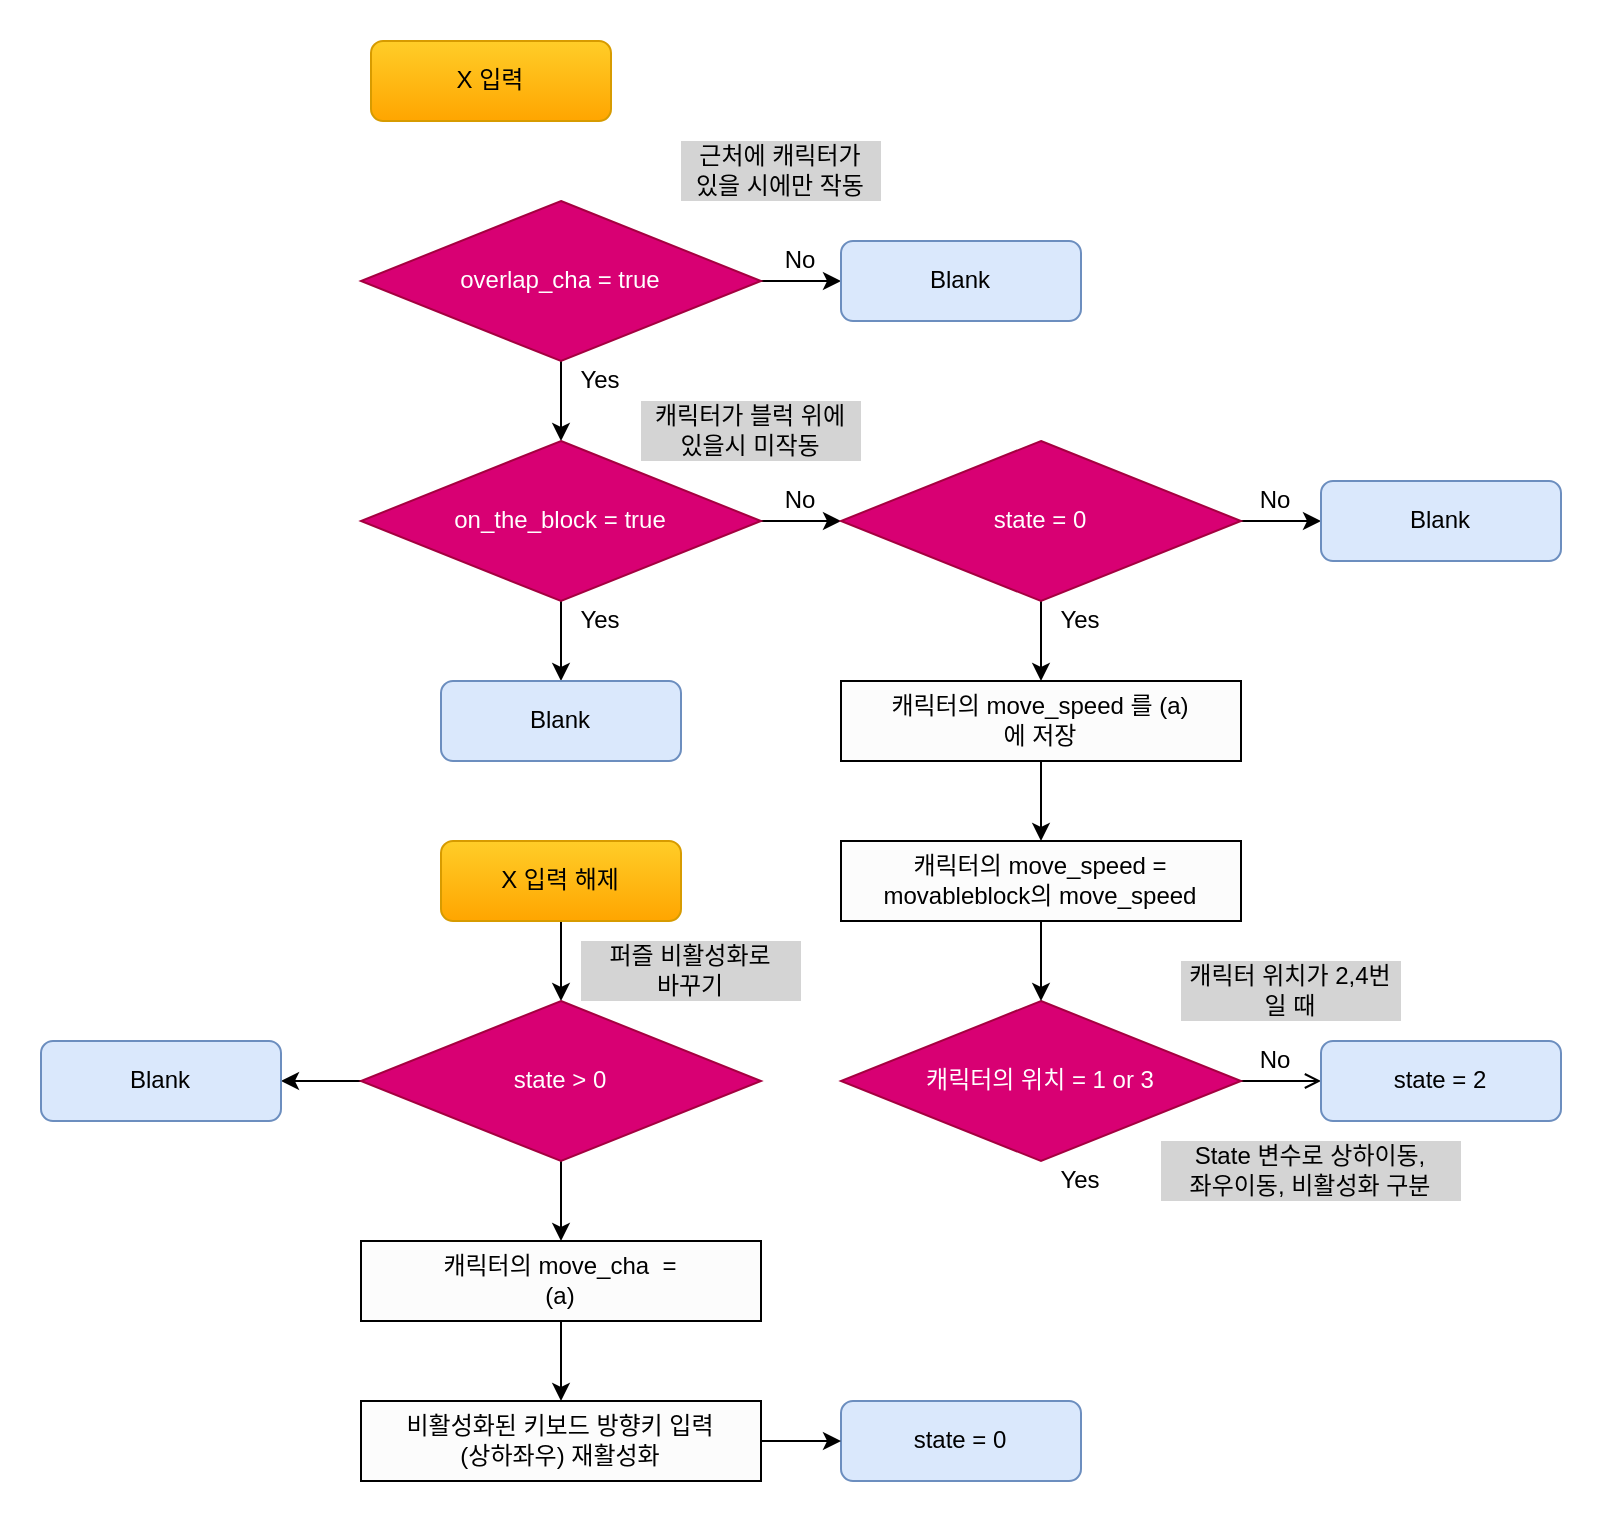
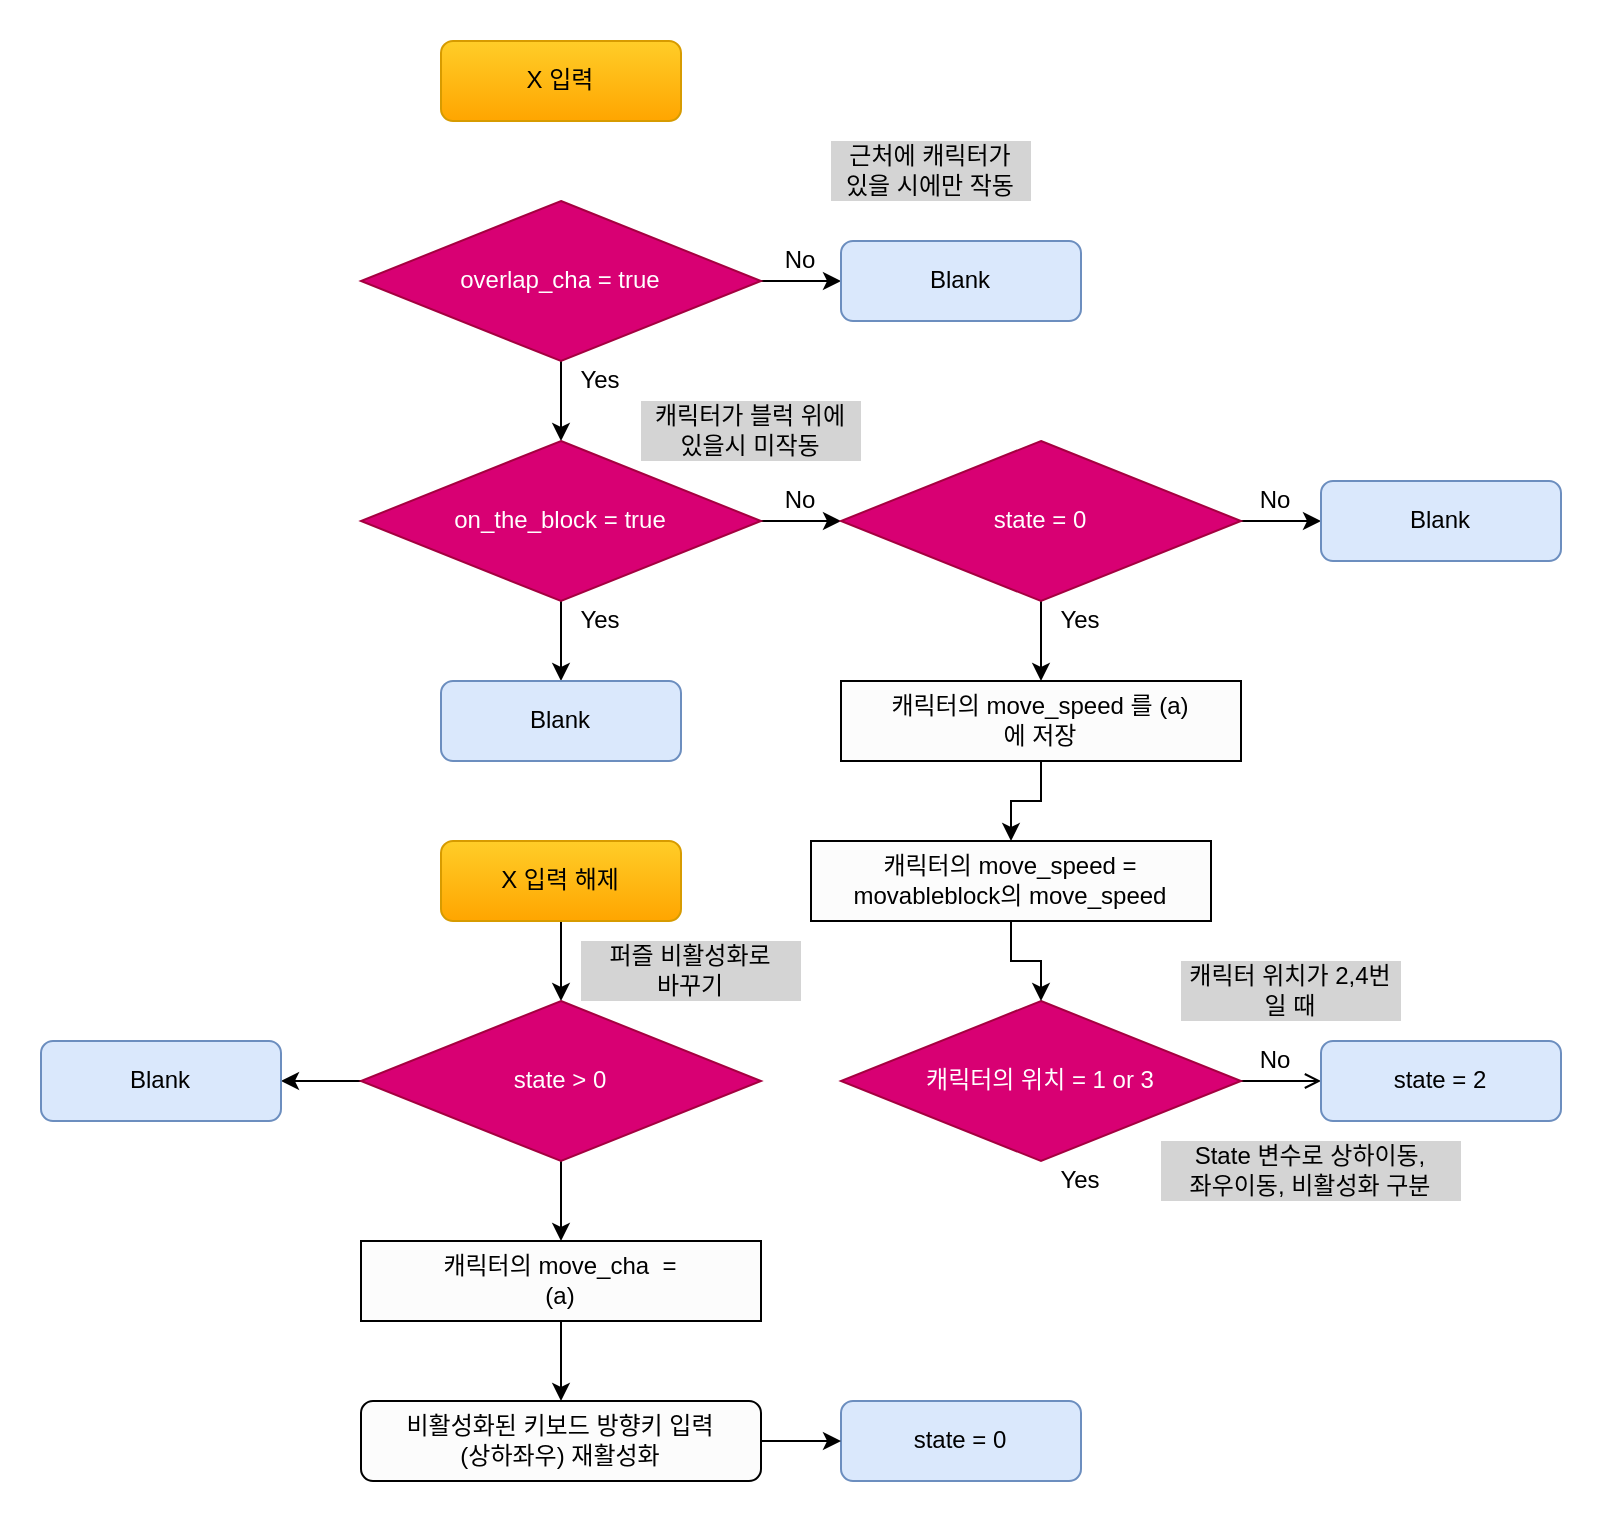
(491, 81) -> (561, 81)
(781, 171) -> (931, 171)
(1041, 881) -> (1011, 881)
(561, 1441) -> (561, 1441)
